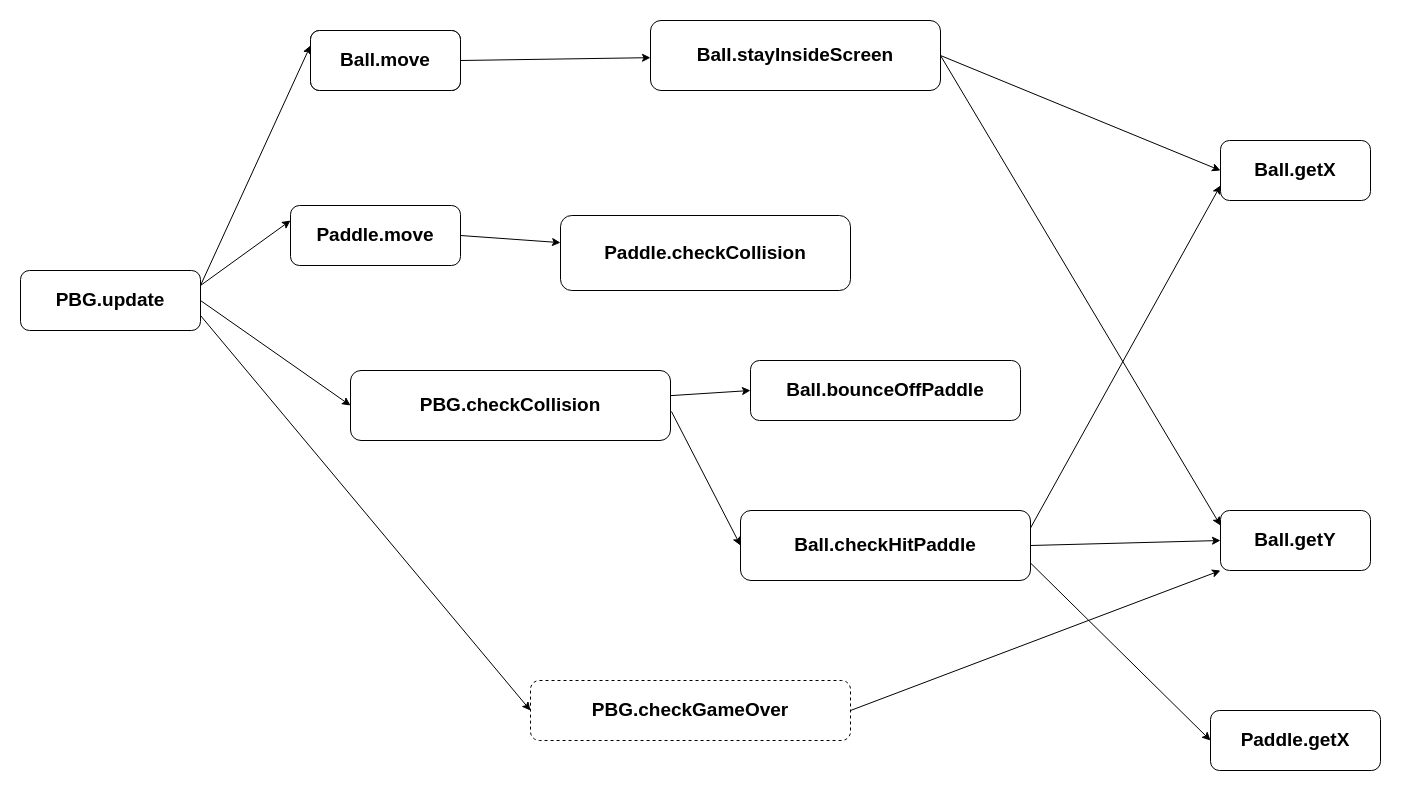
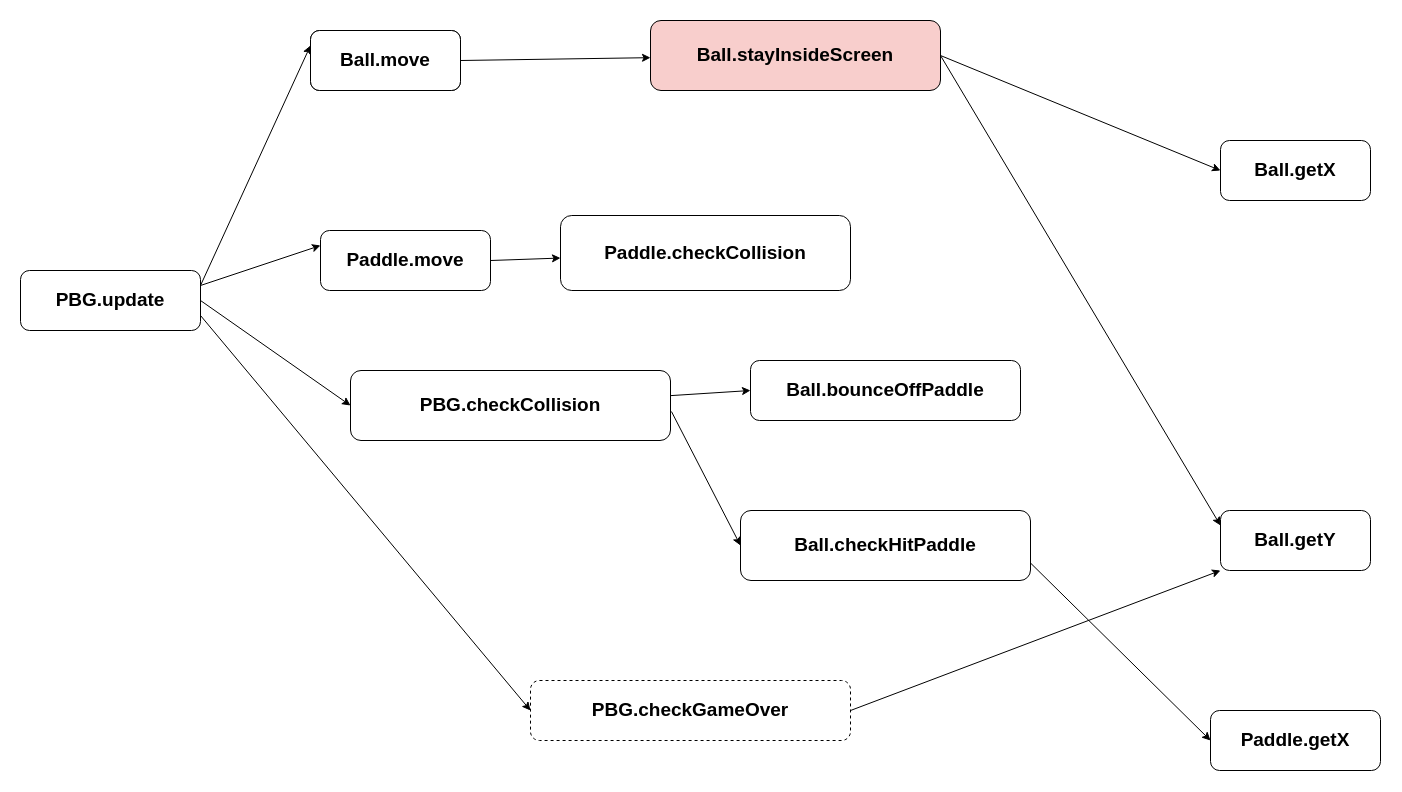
(796, 56) -> (796, 56)
(376, 236) -> (406, 261)
(1124, 360) -> none
(1122, 543) -> none
